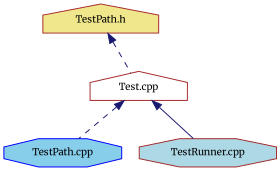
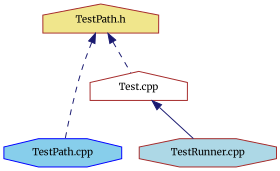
(98, 123) -> (76, 90)
